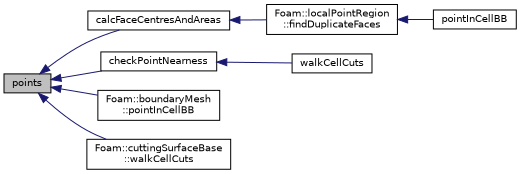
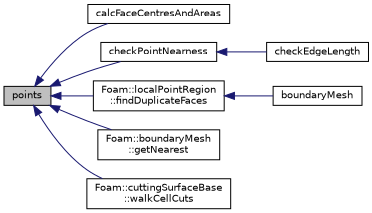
(475, 19) -> (318, 96)
(253, 20) -> (77, 96)
(332, 63) -> (318, 52)
(159, 105) -> (159, 145)
